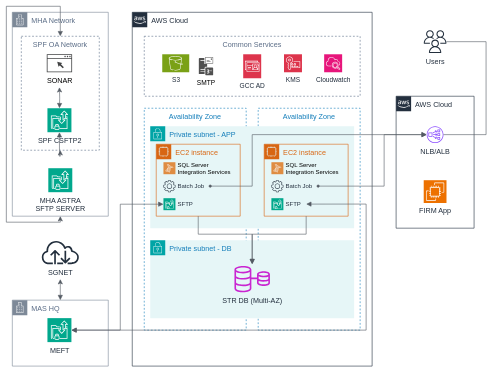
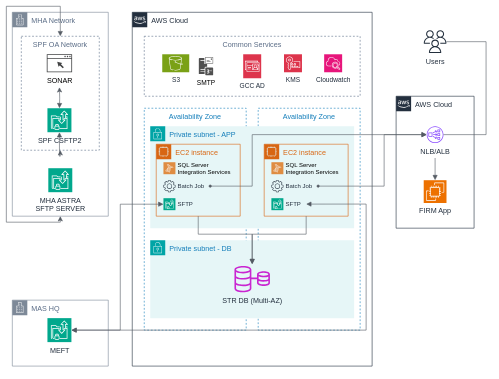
none -> (435, 174)
(60, 252) -> none
(60, 292) -> none
